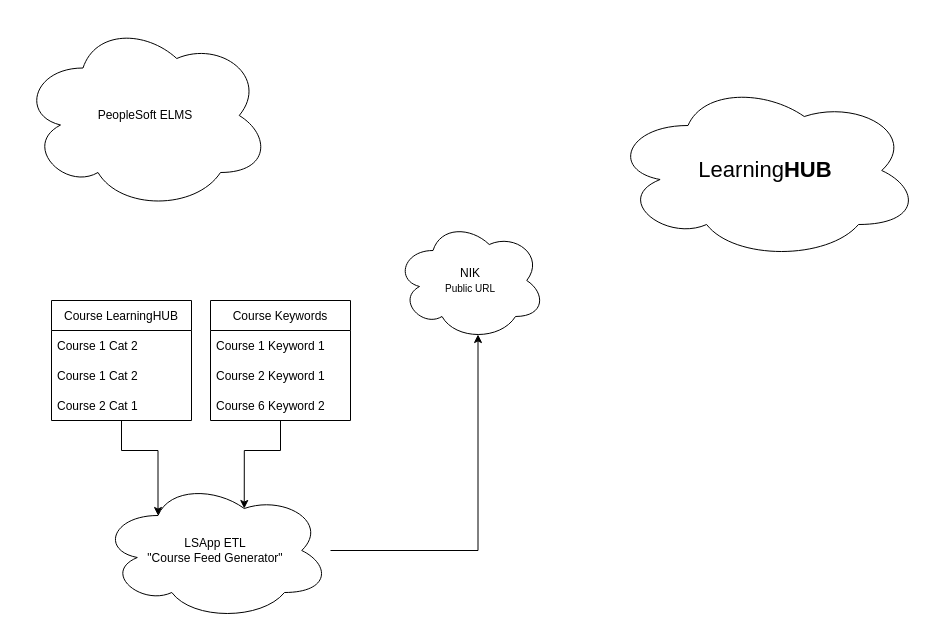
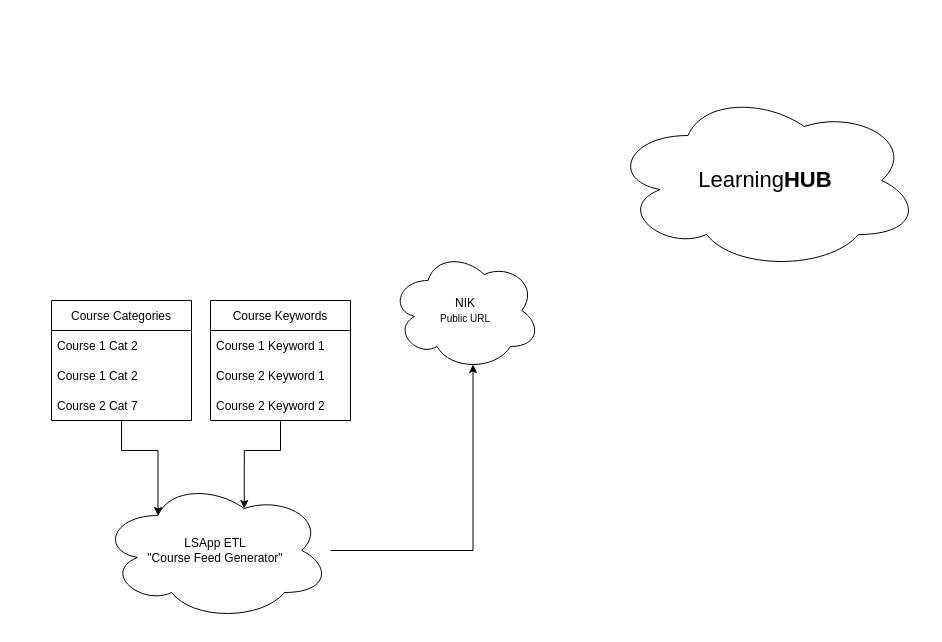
(146, 116) -> none
(766, 171) -> (766, 181)
(471, 281) -> (466, 311)
(121, 316) -> (121, 316)
(99, 406) -> (99, 406)
(272, 406) -> (272, 406)
